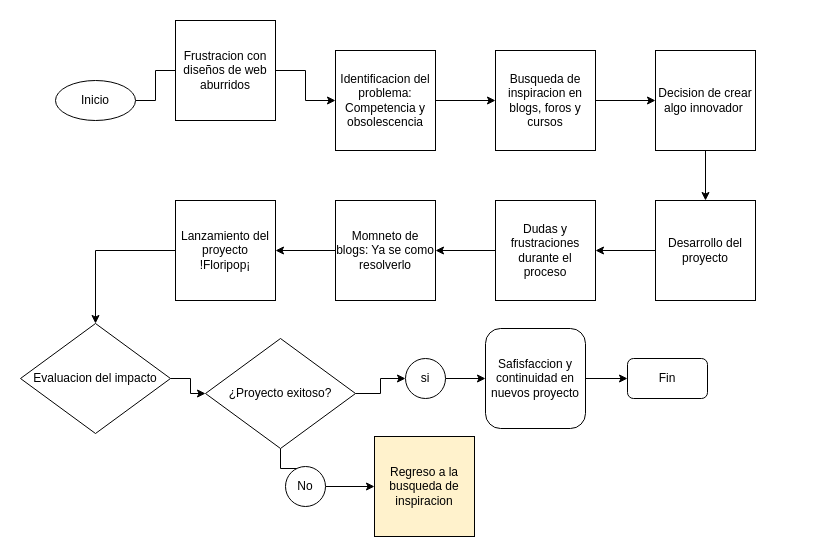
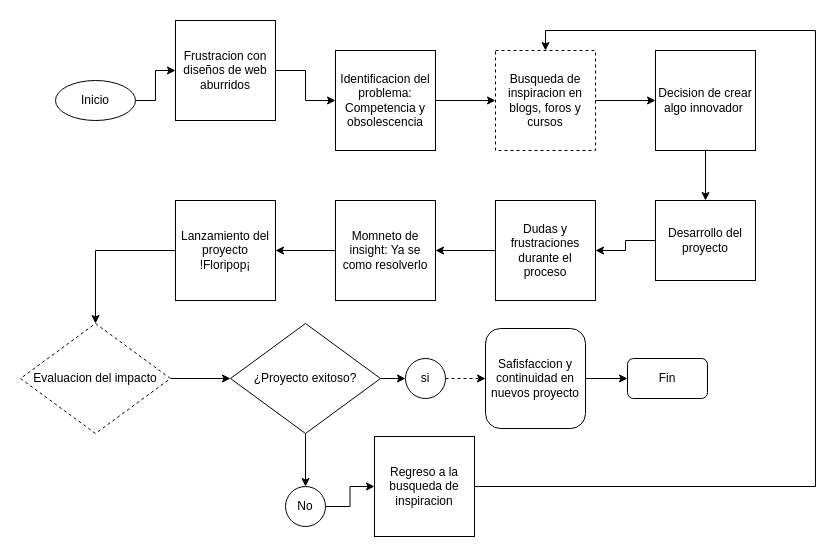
(170, 71) -> (167, 71)
(546, 101) -> (546, 101)
(386, 251) -> (386, 251)
(706, 251) -> (706, 241)
none -> (816, 288)
(96, 379) -> (96, 379)
(461, 379) -> (461, 379)
(281, 394) -> (306, 379)
(306, 487) -> (306, 507)
(425, 487) -> (425, 487)
